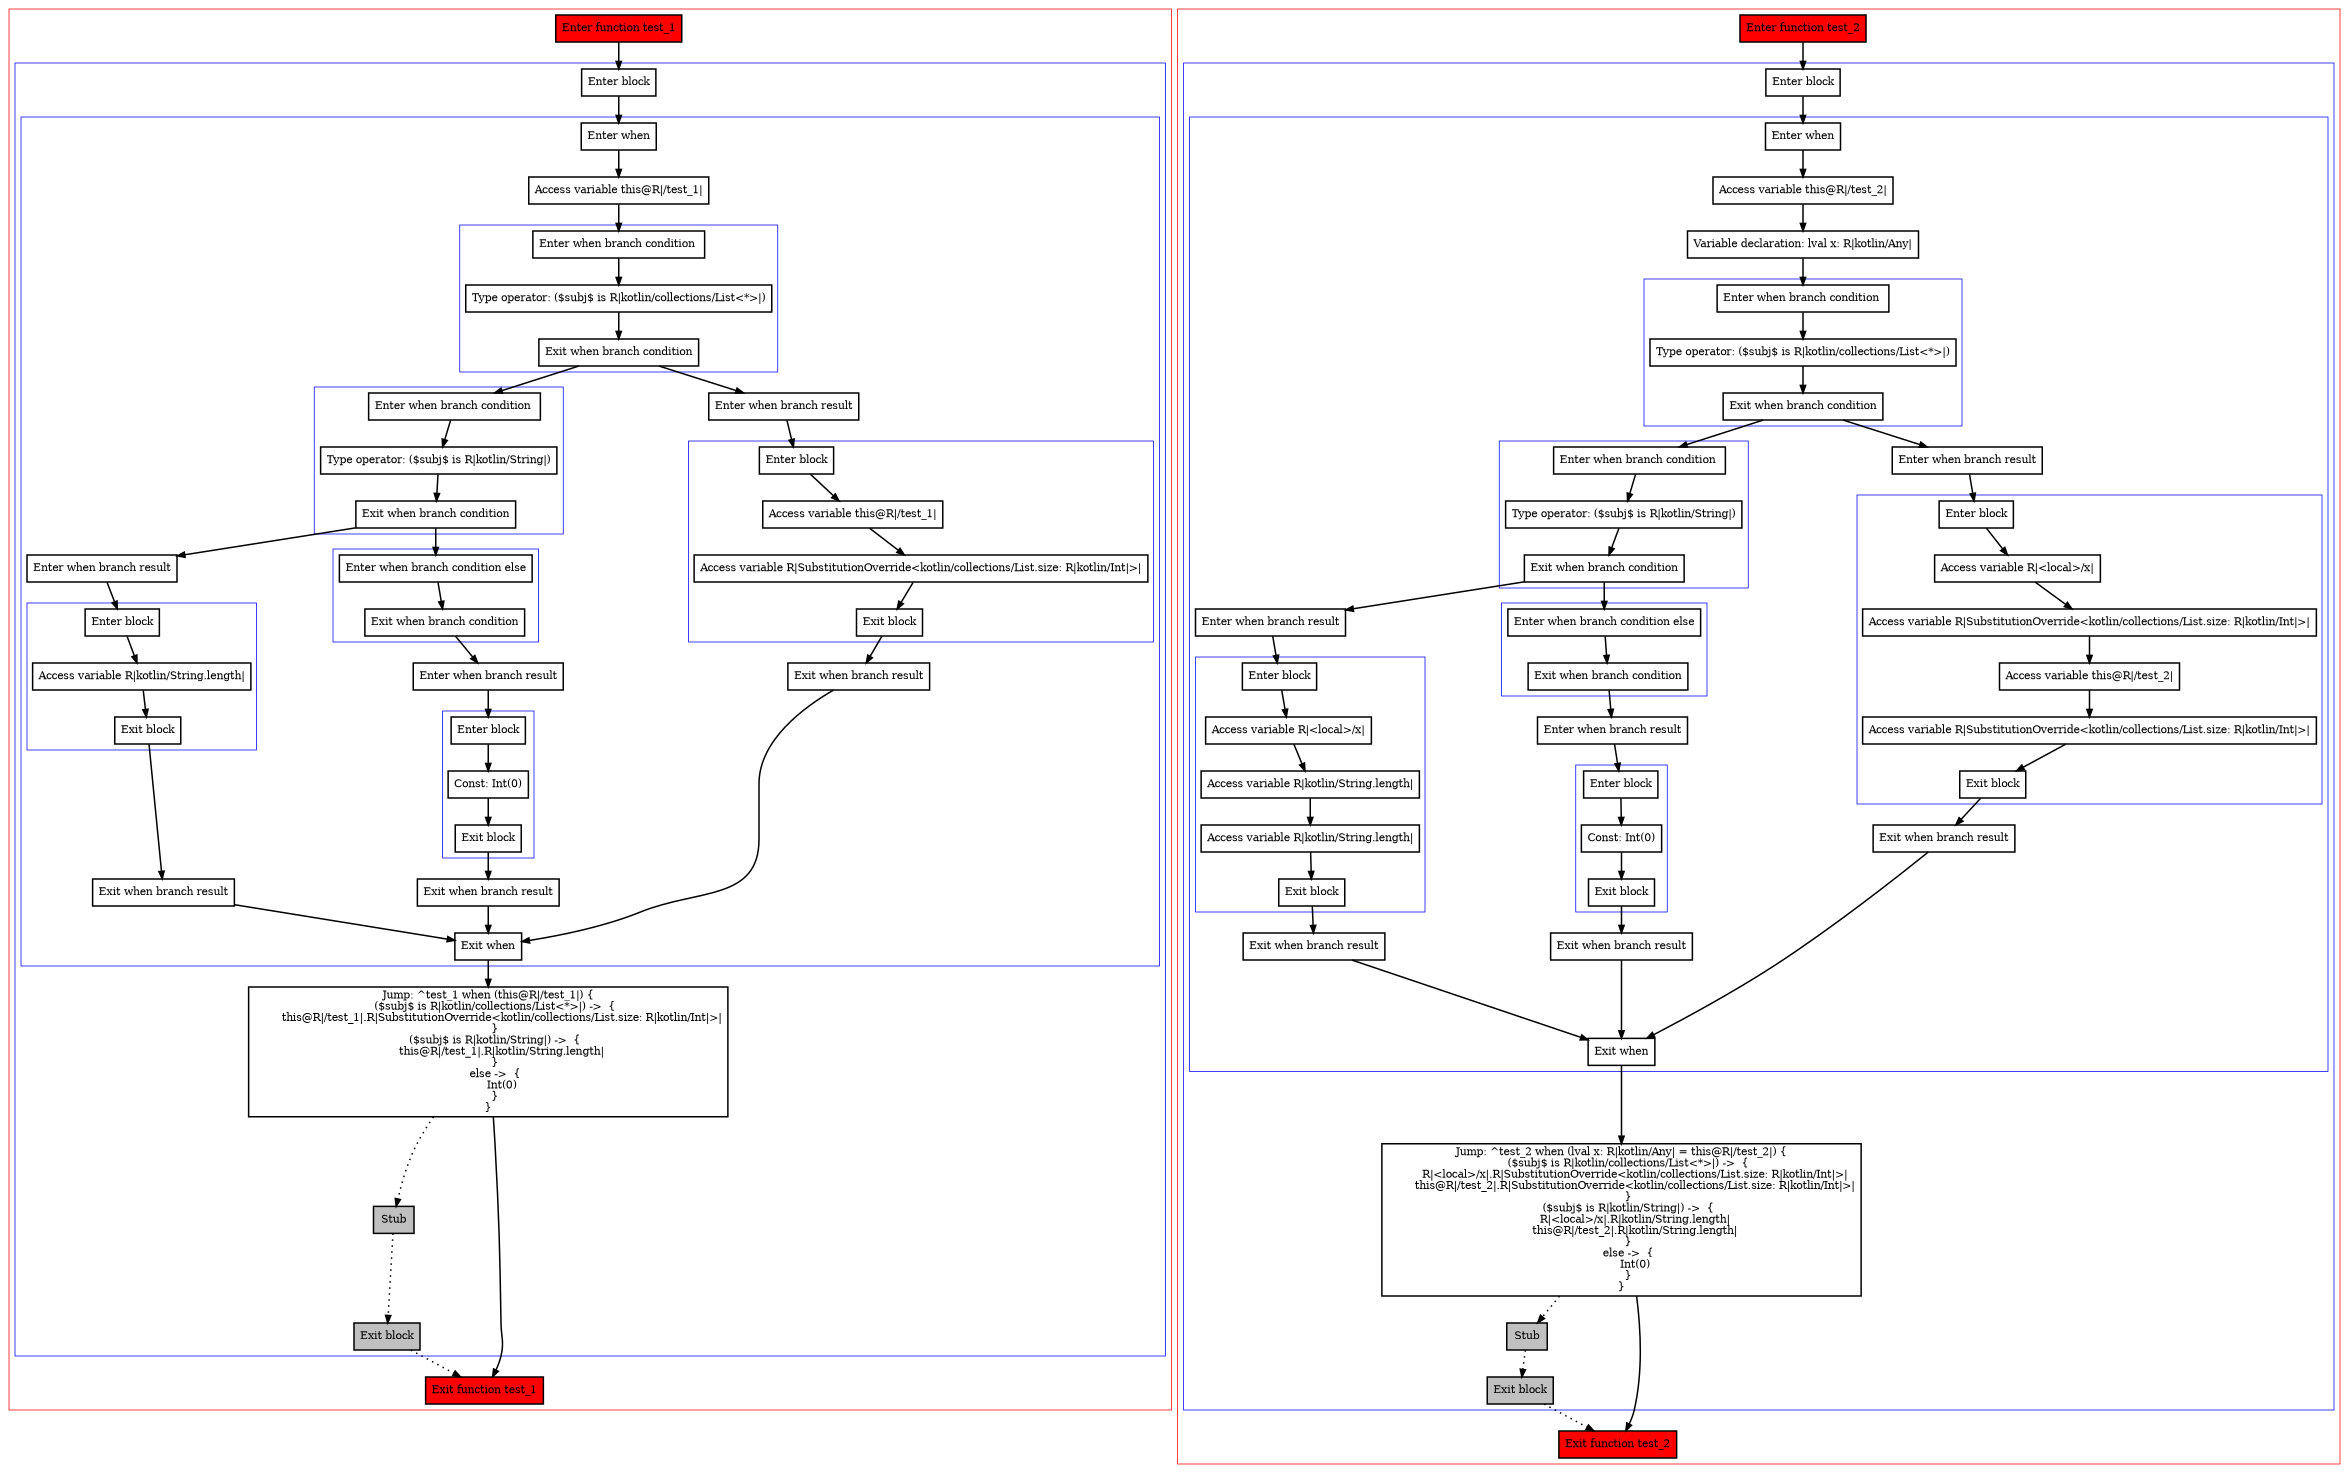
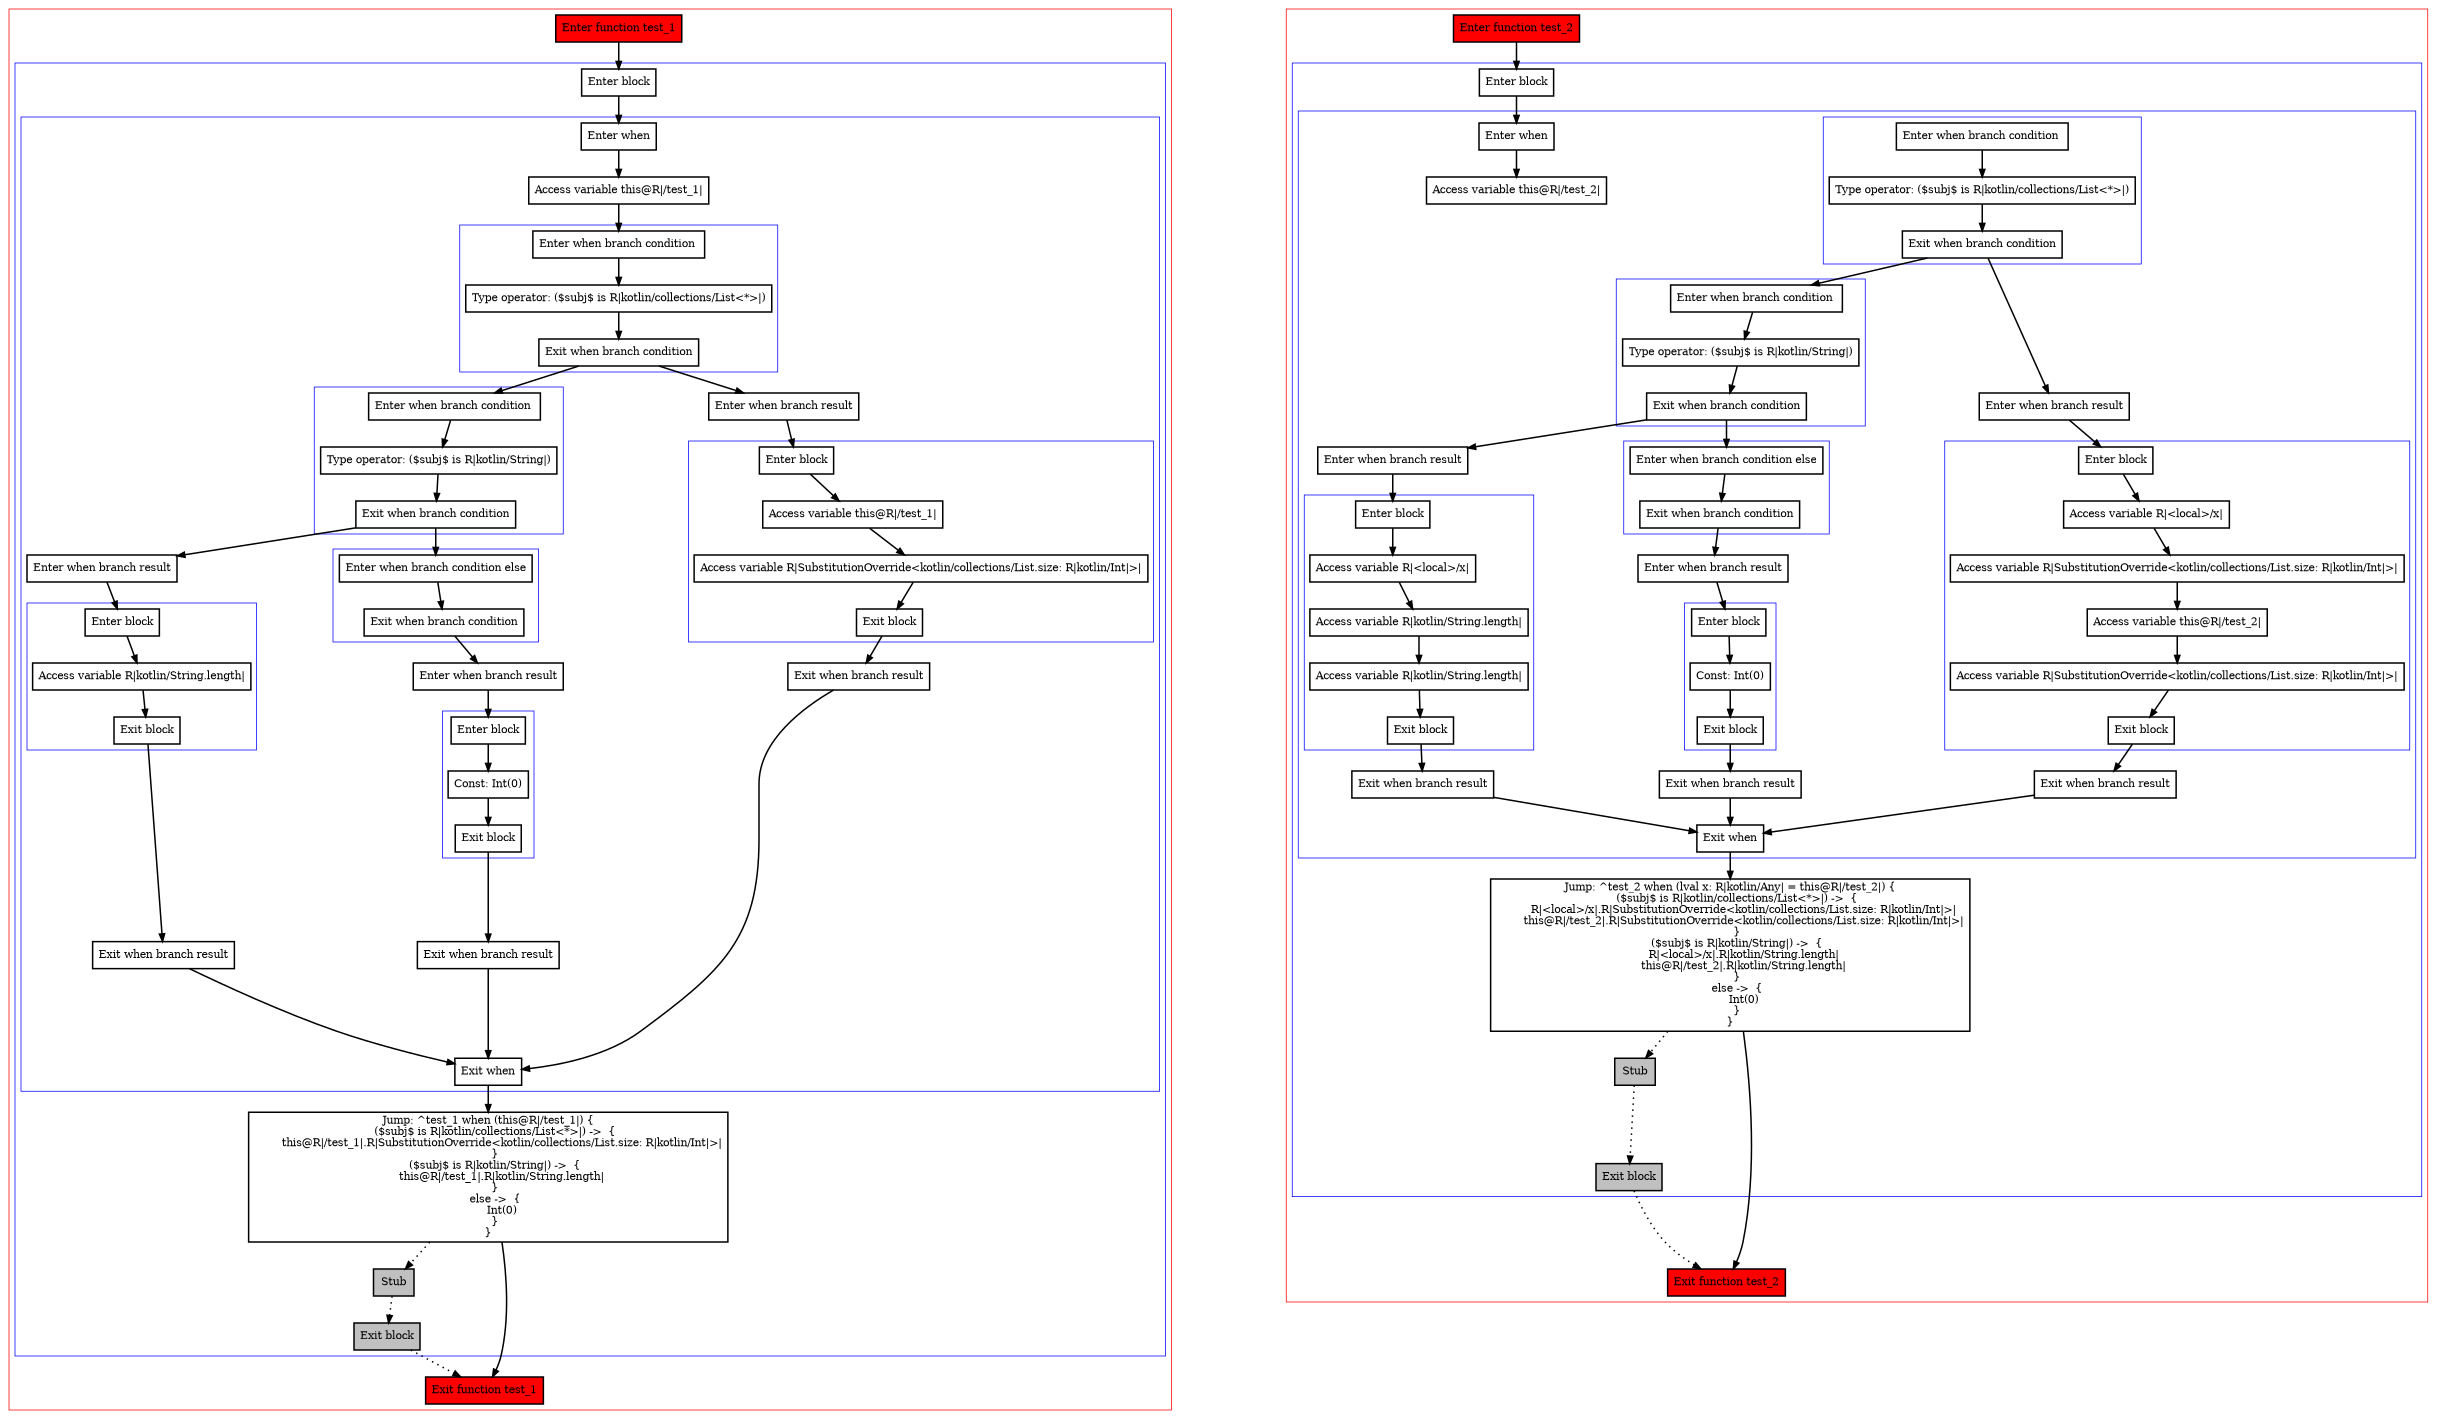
(1803, 244) -> none
